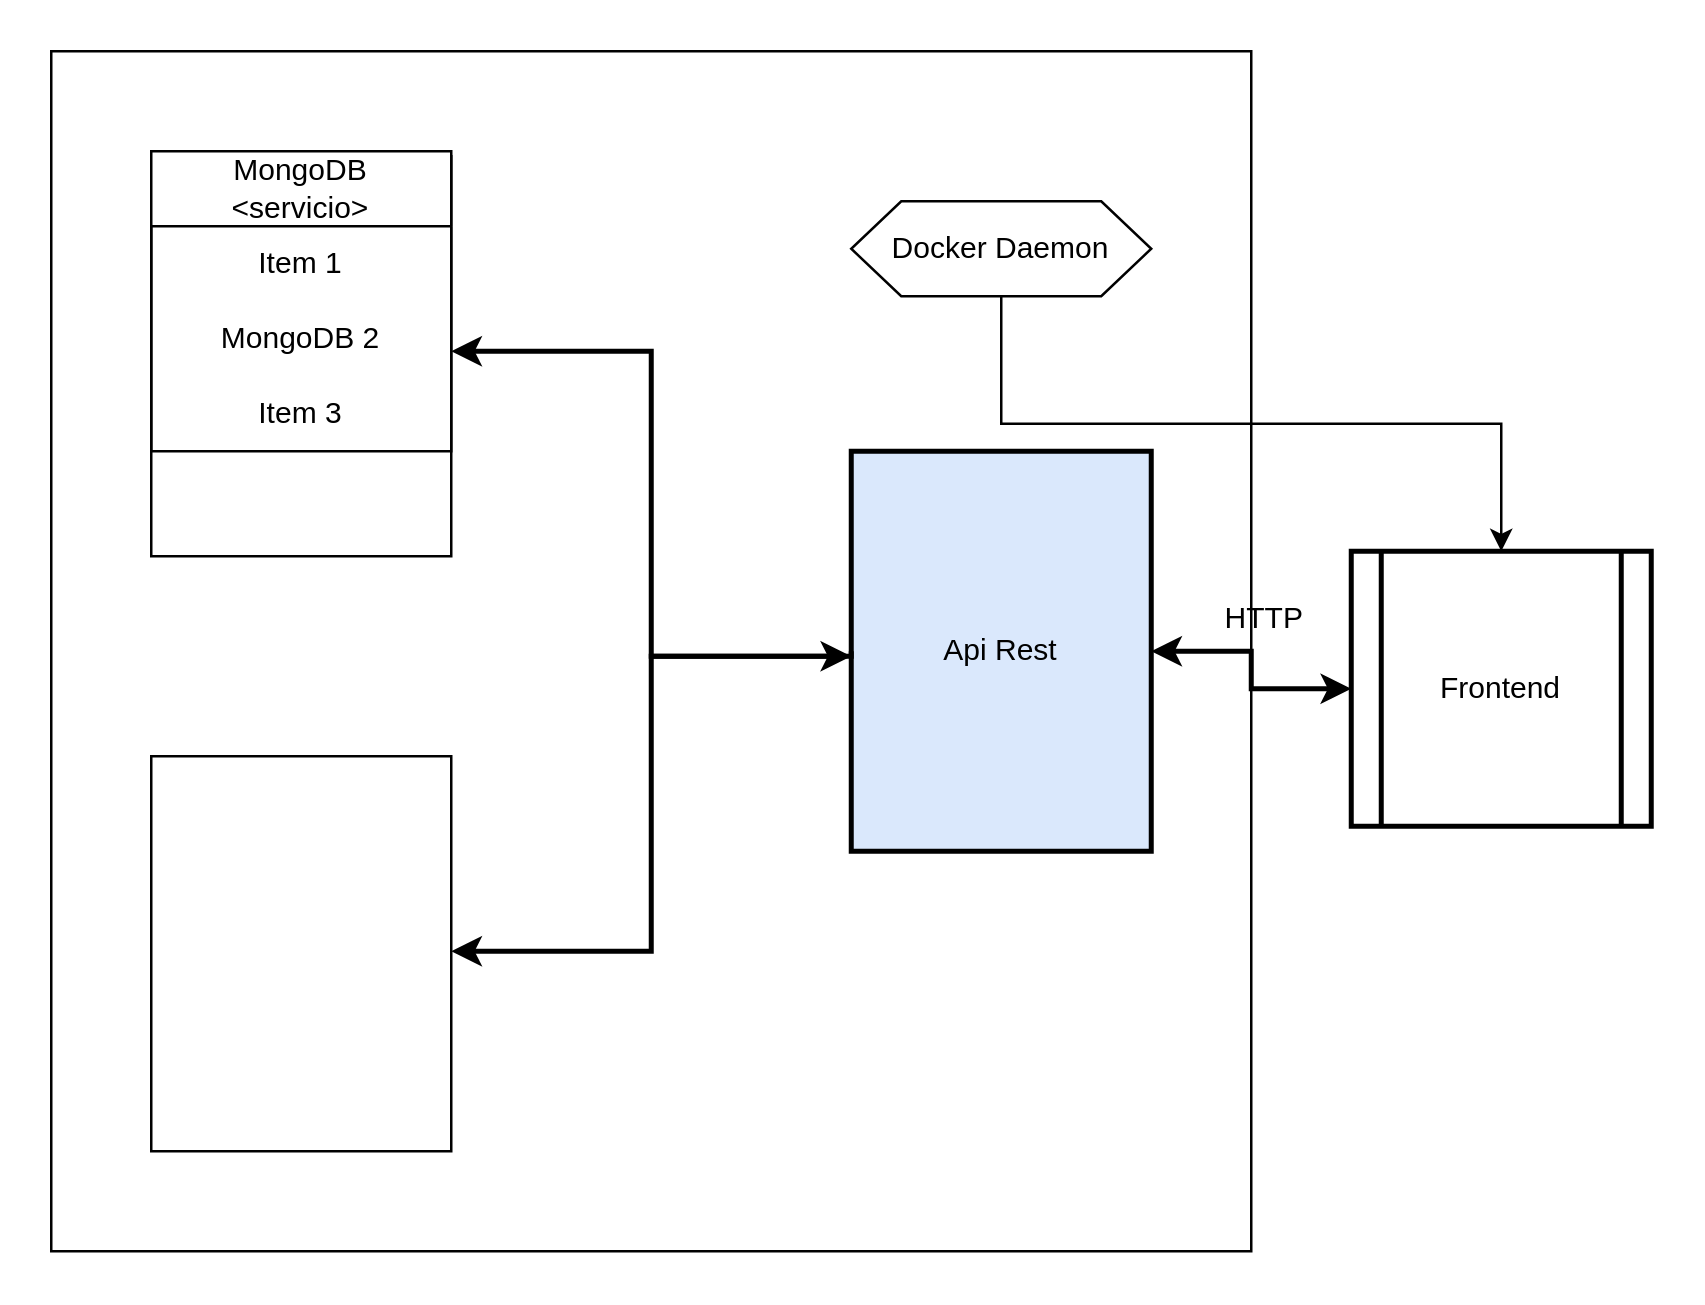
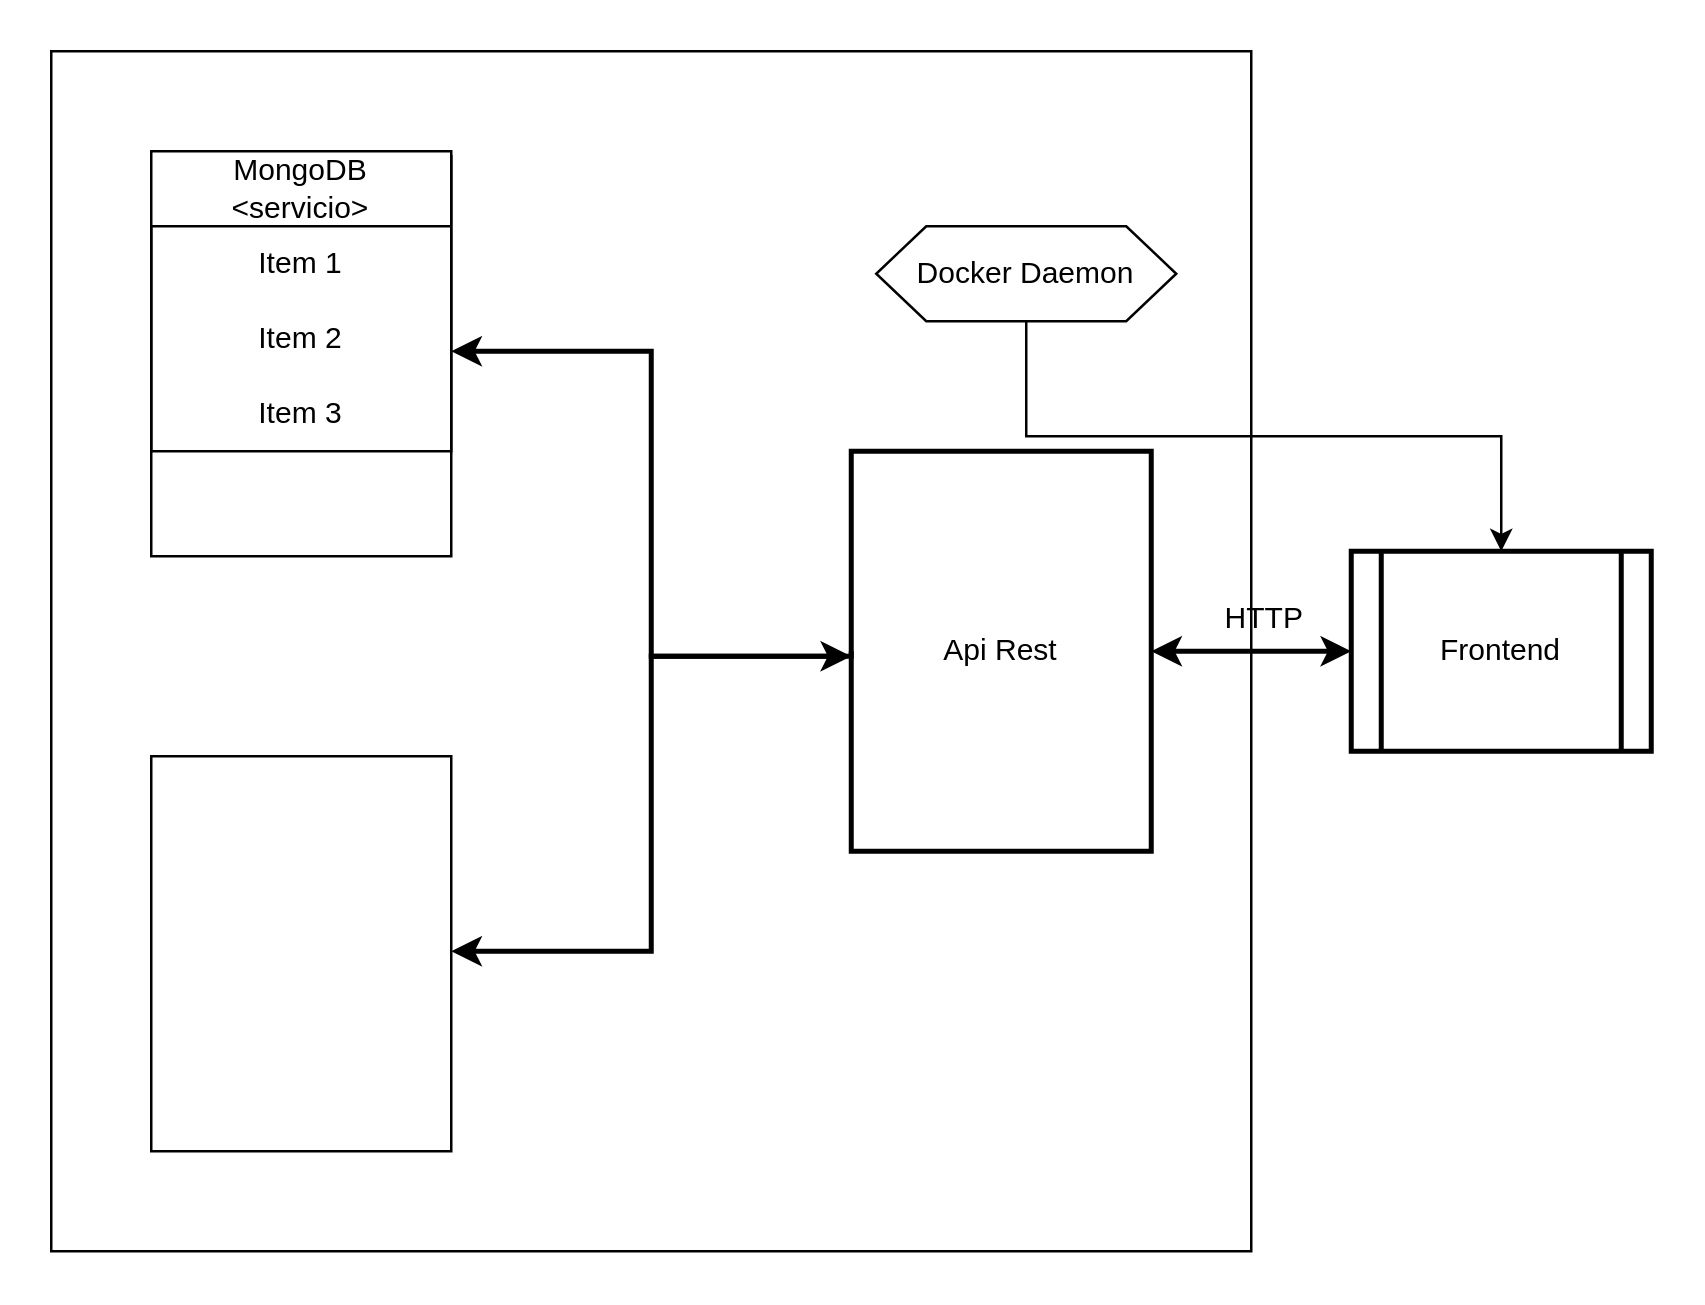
(1001, 249) -> (1026, 274)
(301, 339) -> (301, 339)
(1001, 651) -> (1001, 651)
(1501, 689) -> (1501, 651)
